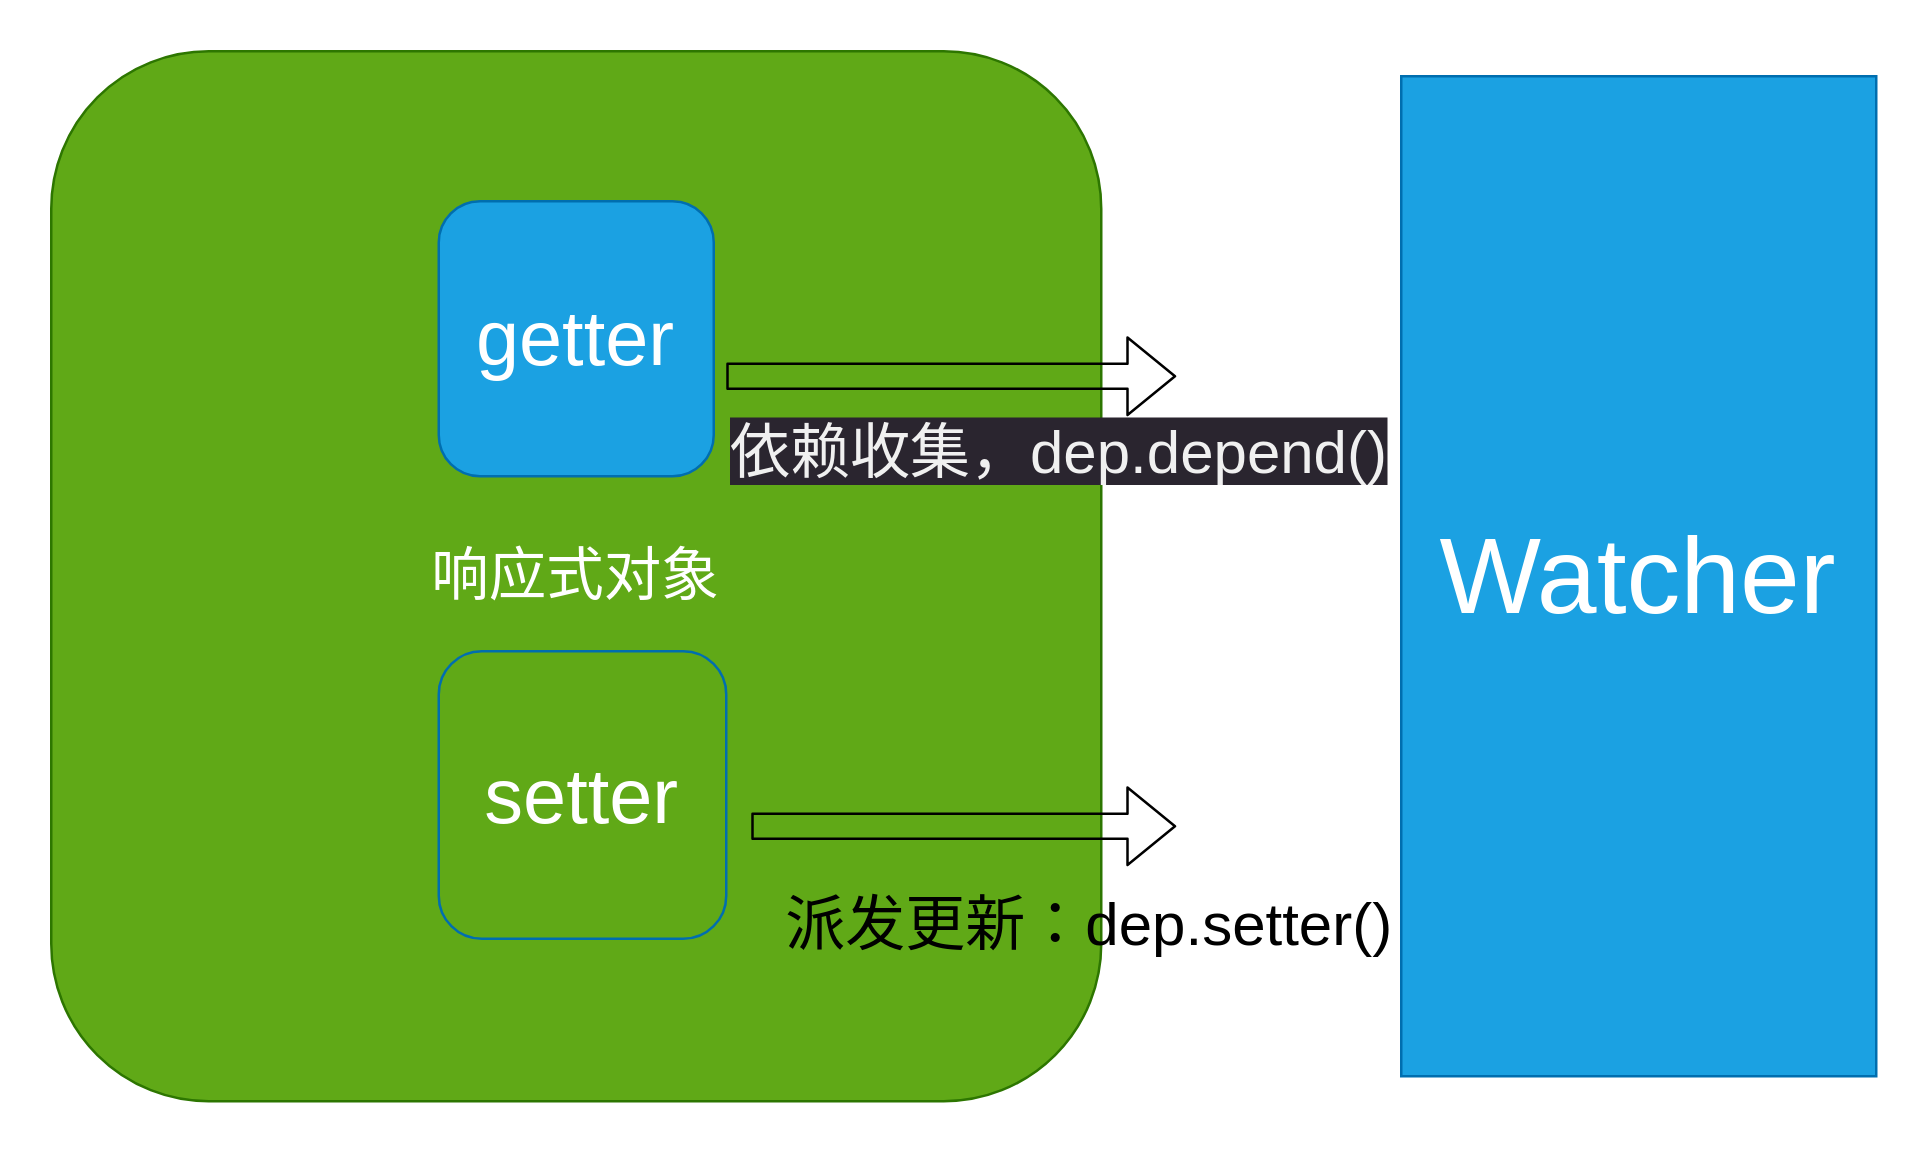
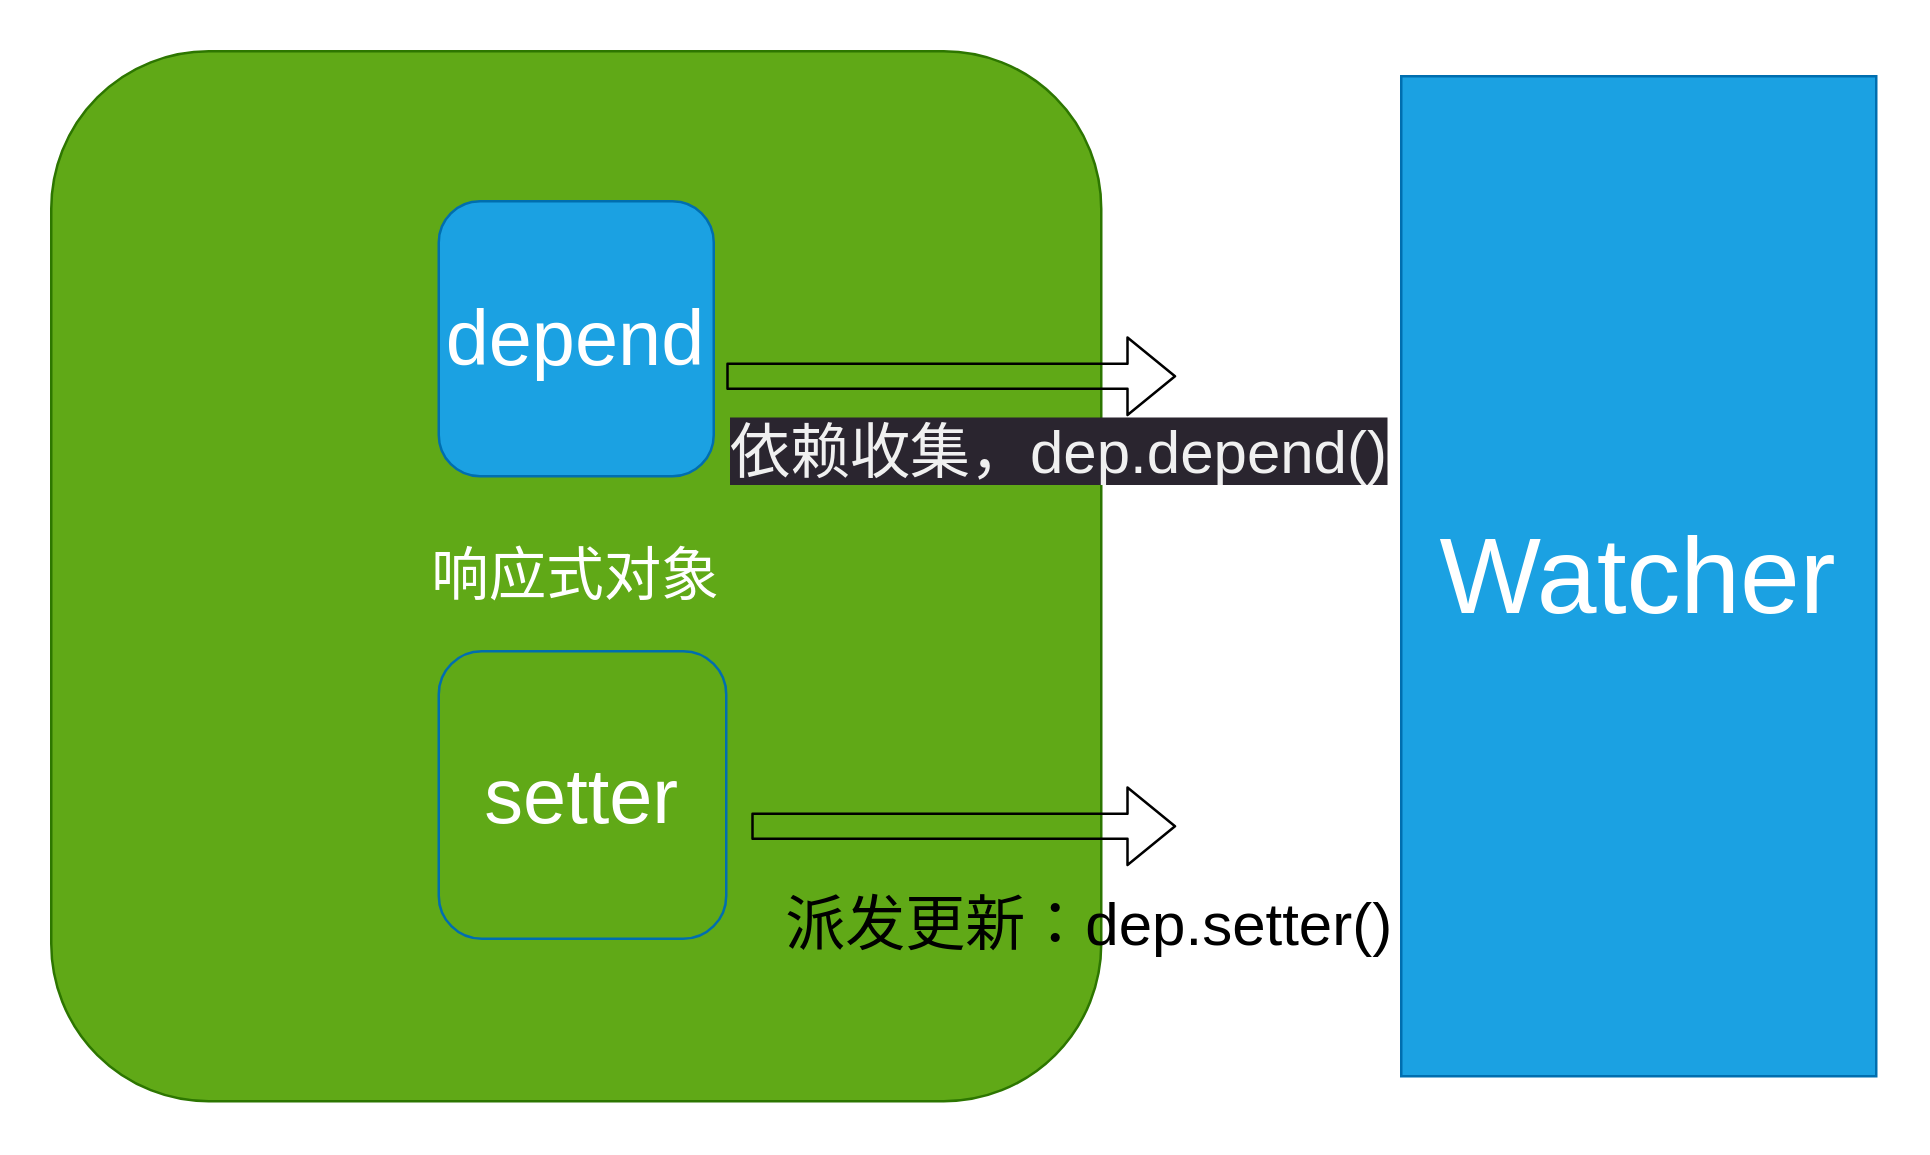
(576, 339) -> (576, 339)
